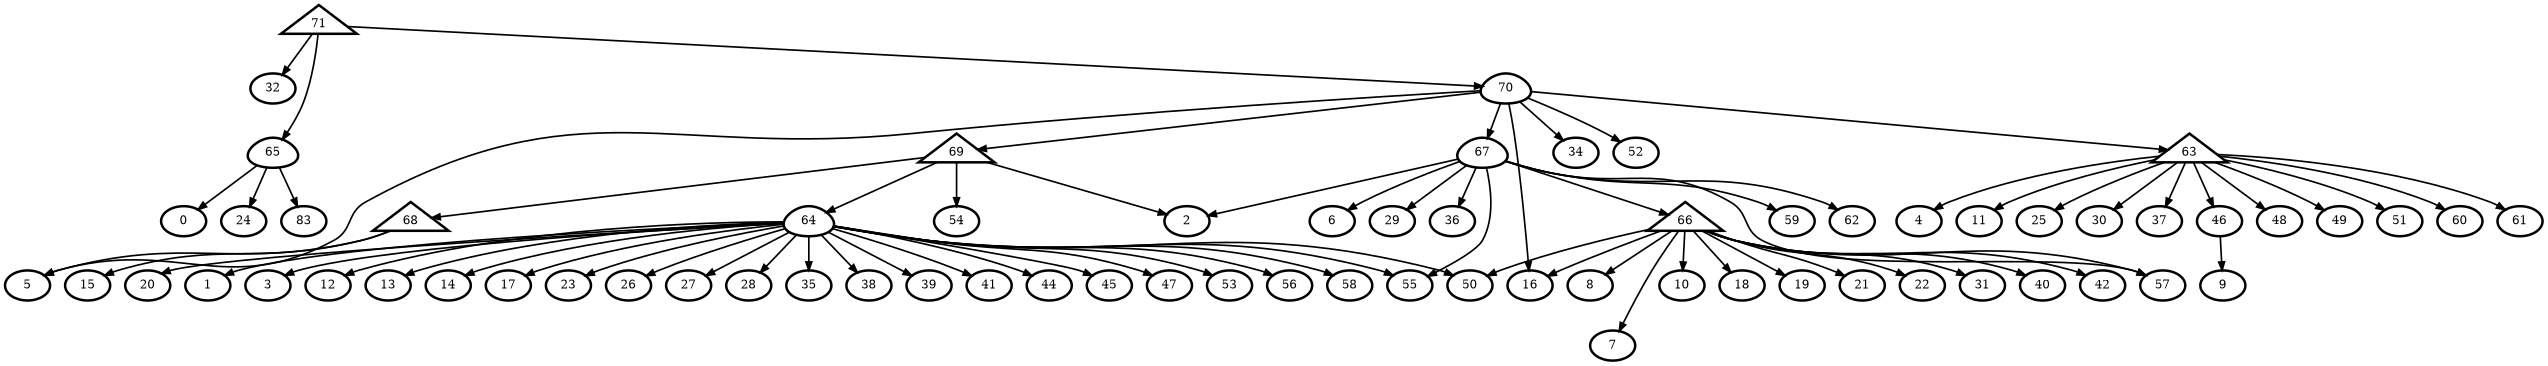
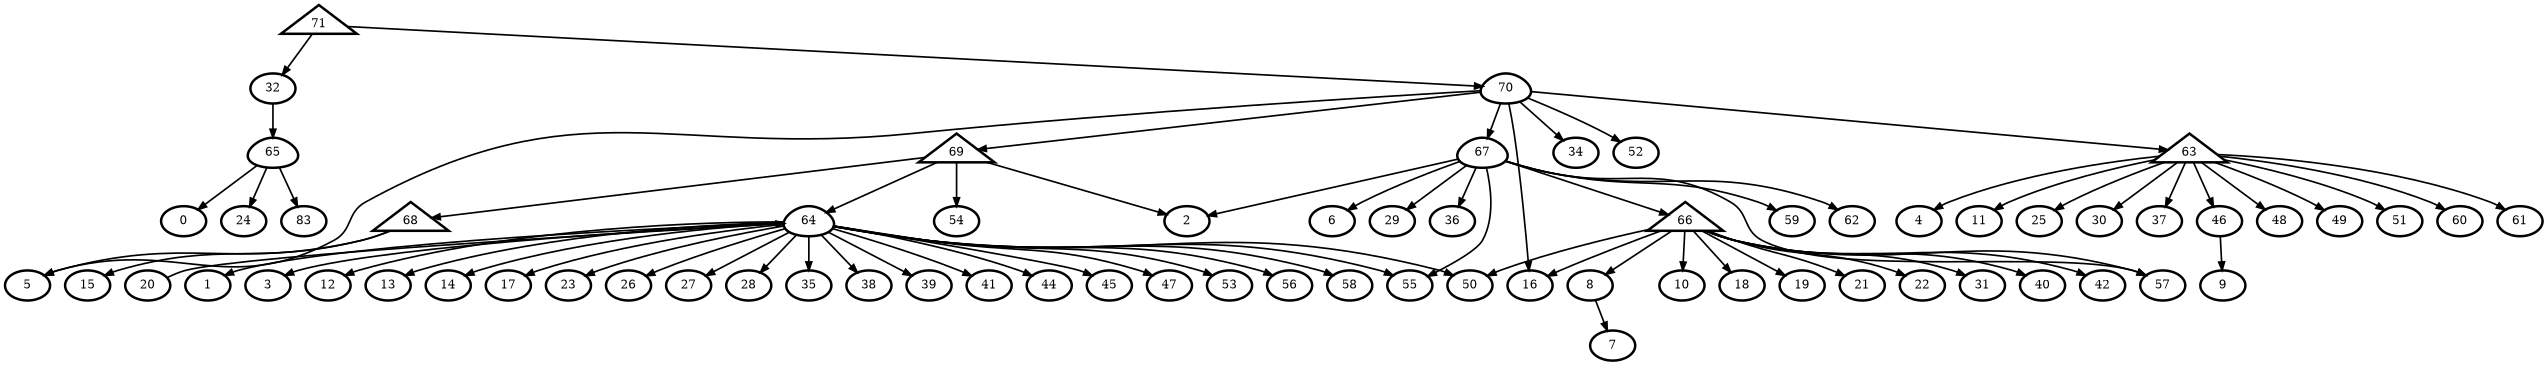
(309, 85) -> (273, 116)
(477, 242) -> (471, 243)
(1649, 276) -> (1600, 311)
